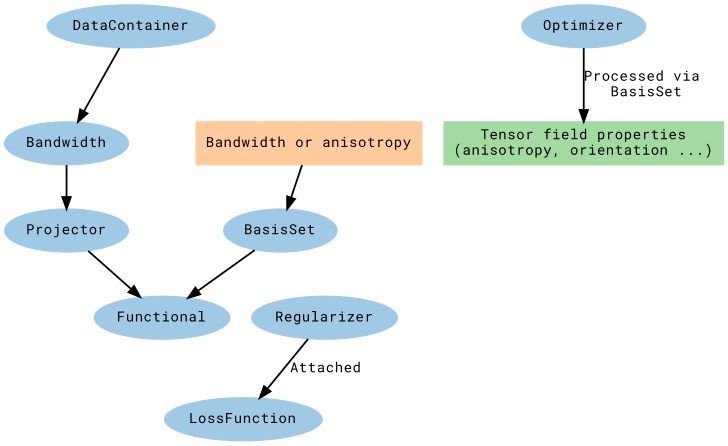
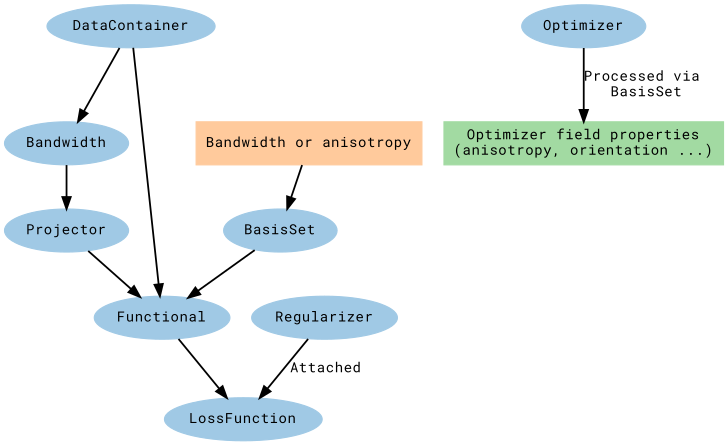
(584, 143) -> (584, 143)
none -> (146, 166)
none -> (199, 364)
